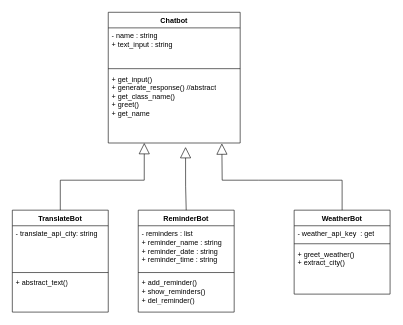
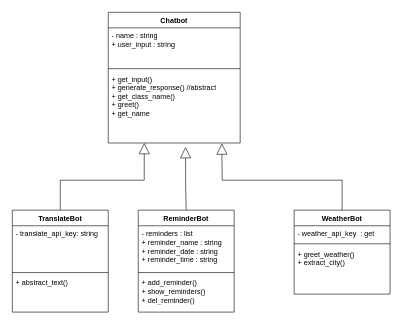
(149, 41) -> (149, 41)
(61, 239) -> (61, 239)
